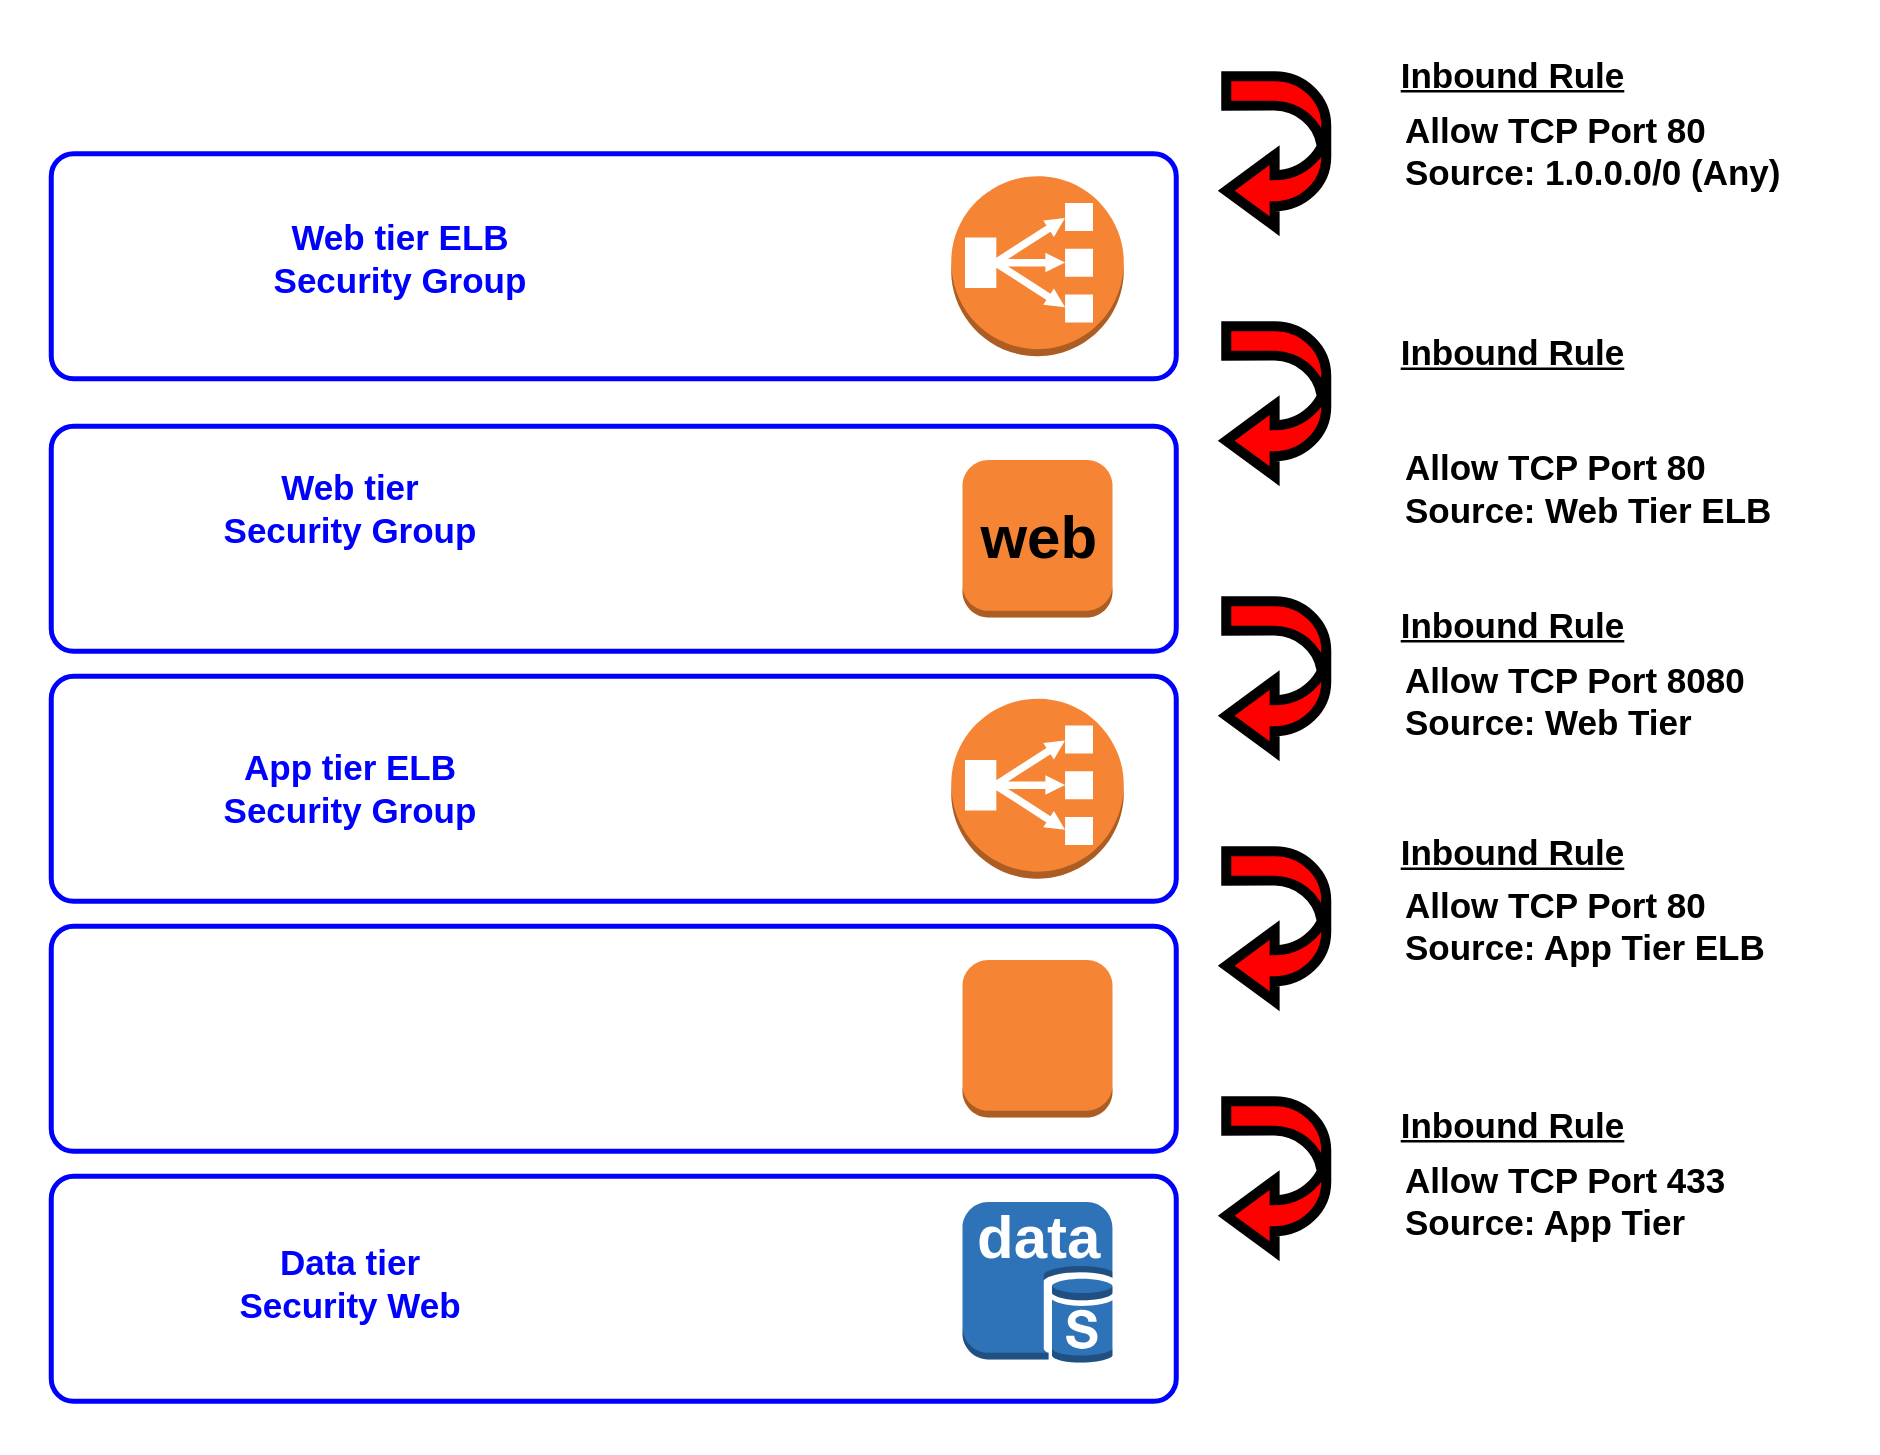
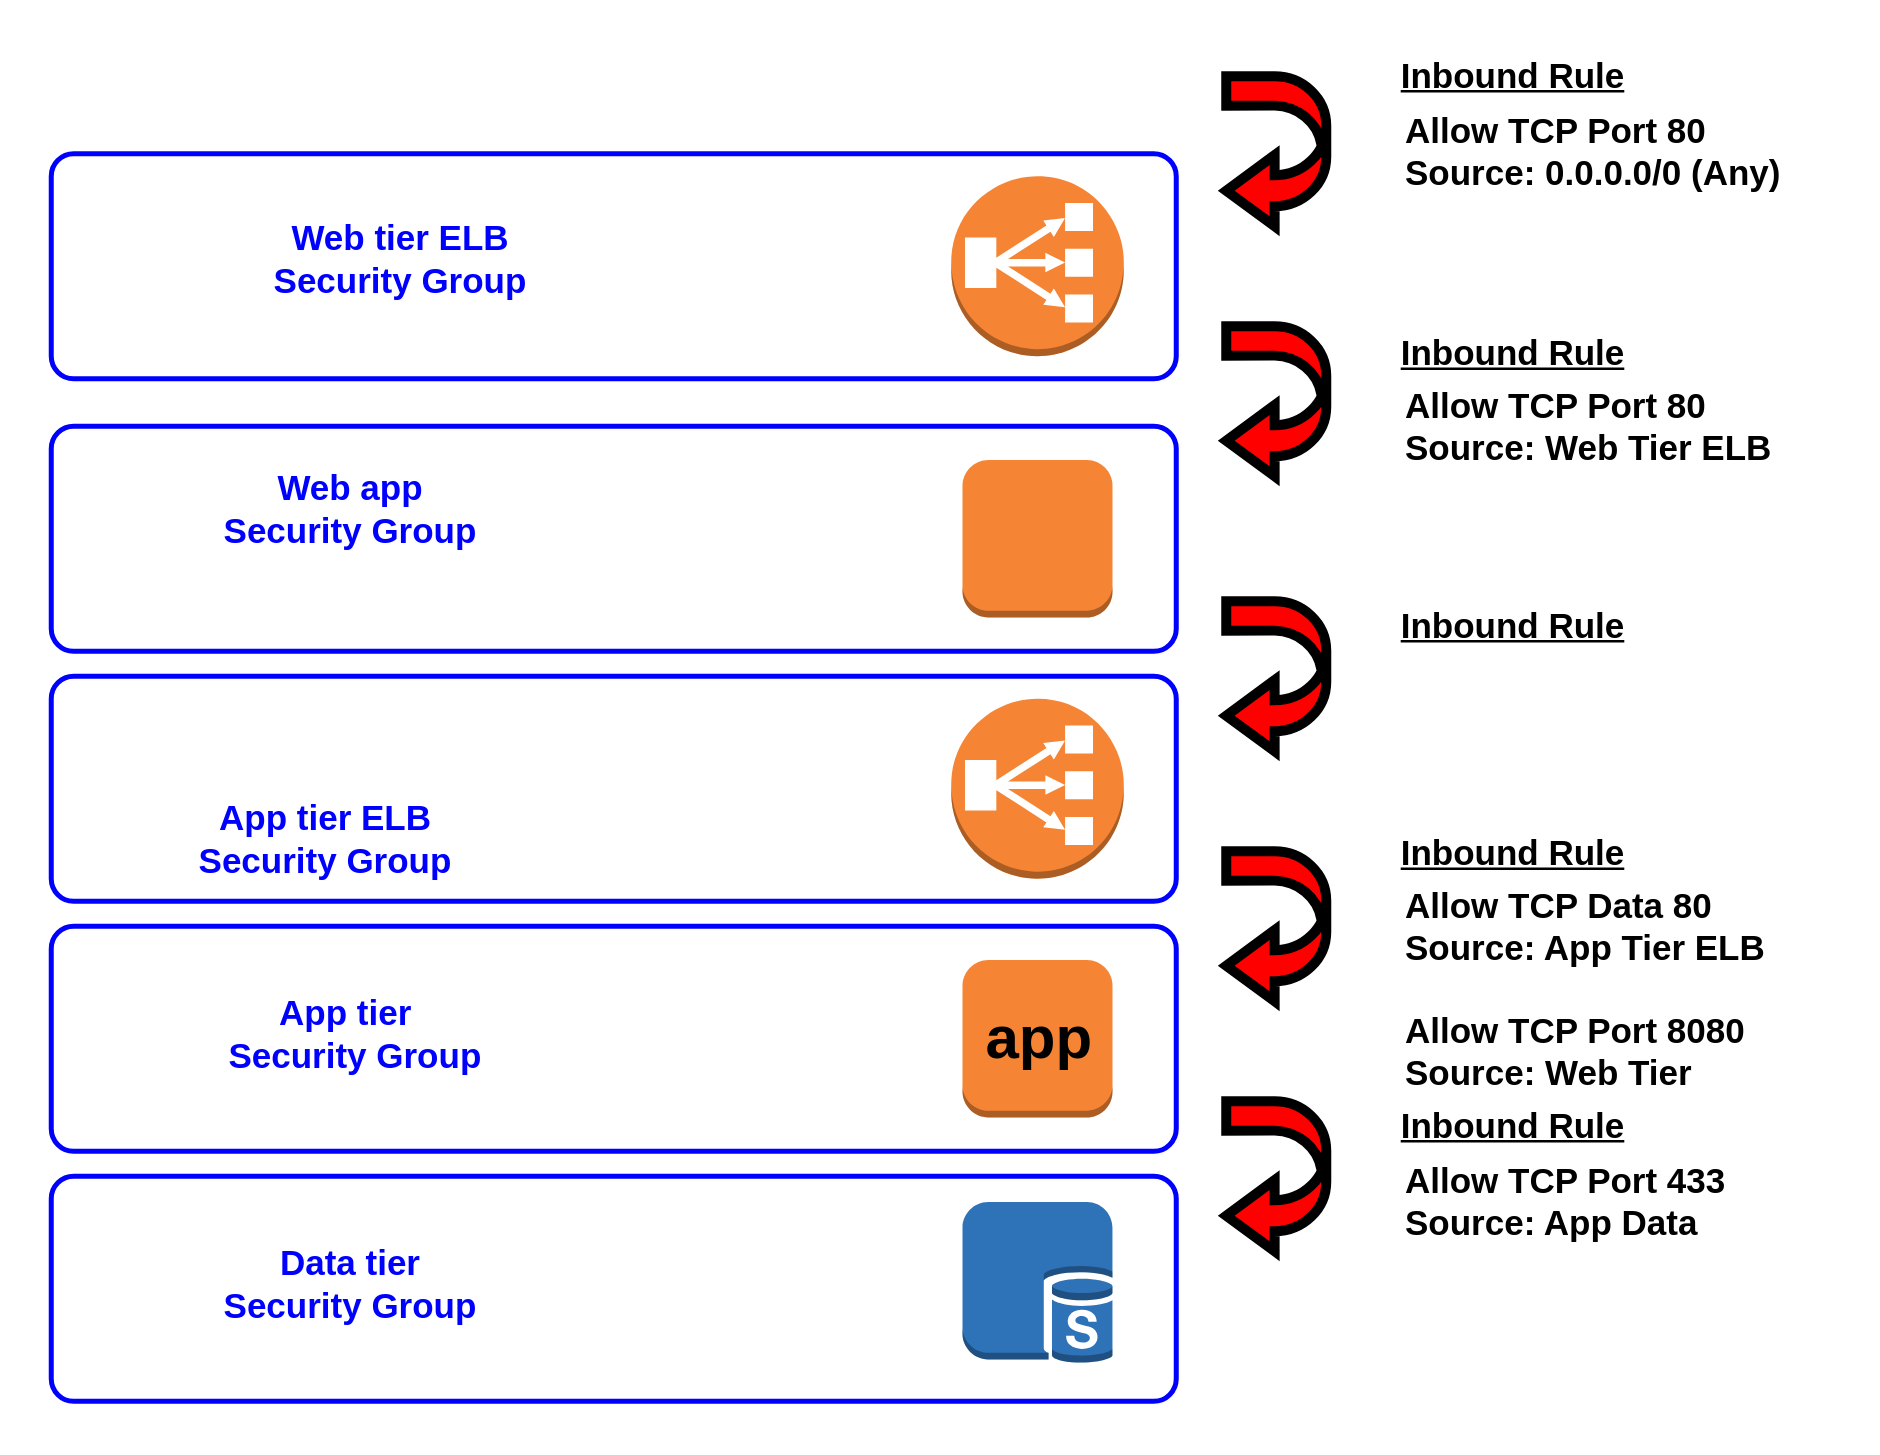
(1576, 151) -> (1576, 151)
(1614, 489) -> (1614, 426)
(351, 509) -> (351, 509)
(1038, 539) -> none
(1614, 701) -> (1614, 1051)
(351, 789) -> (326, 839)
(1555, 926) -> (1555, 926)
none -> (351, 1033)
none -> (1038, 1039)
(1538, 1201) -> (1538, 1201)
(1038, 1239) -> none
(351, 1284) -> (351, 1284)
